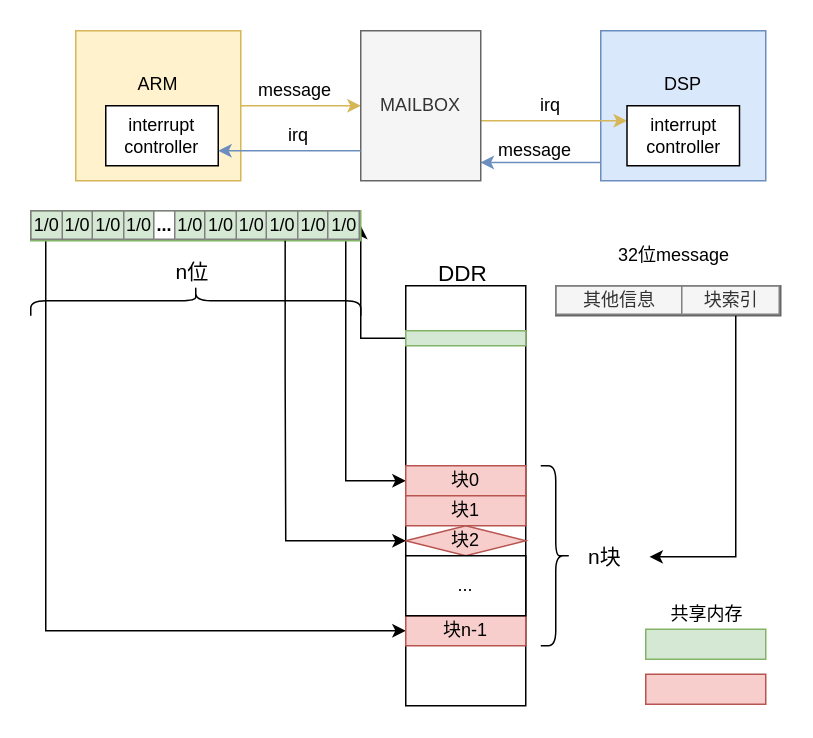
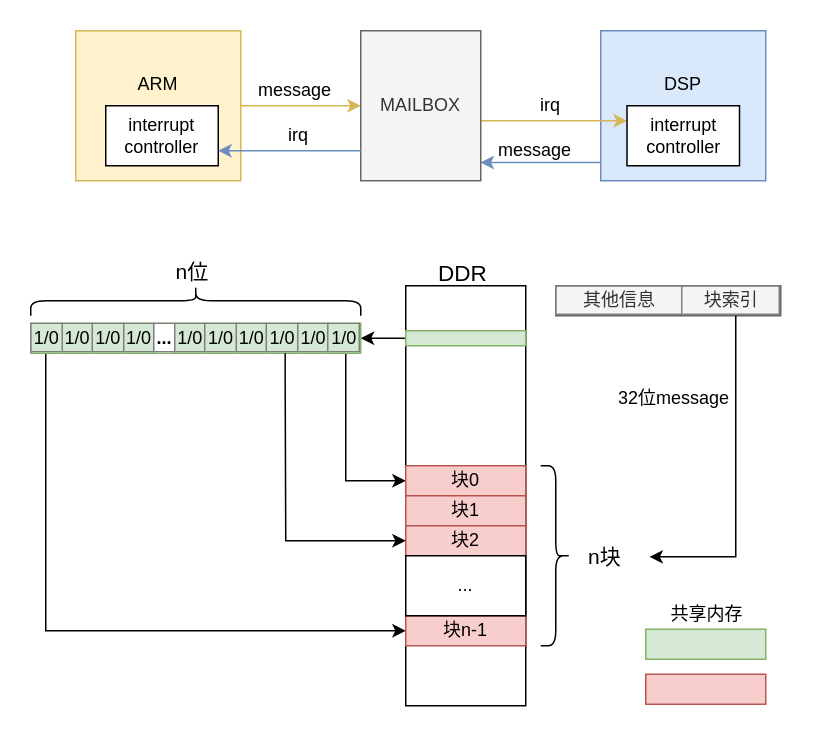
(196, 226) -> (196, 338)
(683, 256) -> (683, 398)
(466, 541) -> (466, 541)
